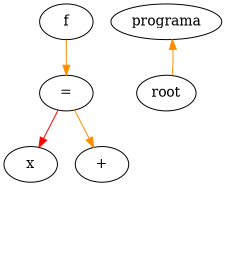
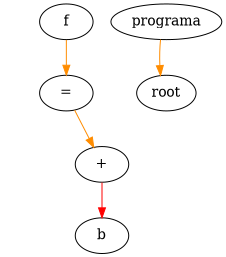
(173, 63) -> (160, 52)
(31, 164) -> none
none -> (102, 236)
